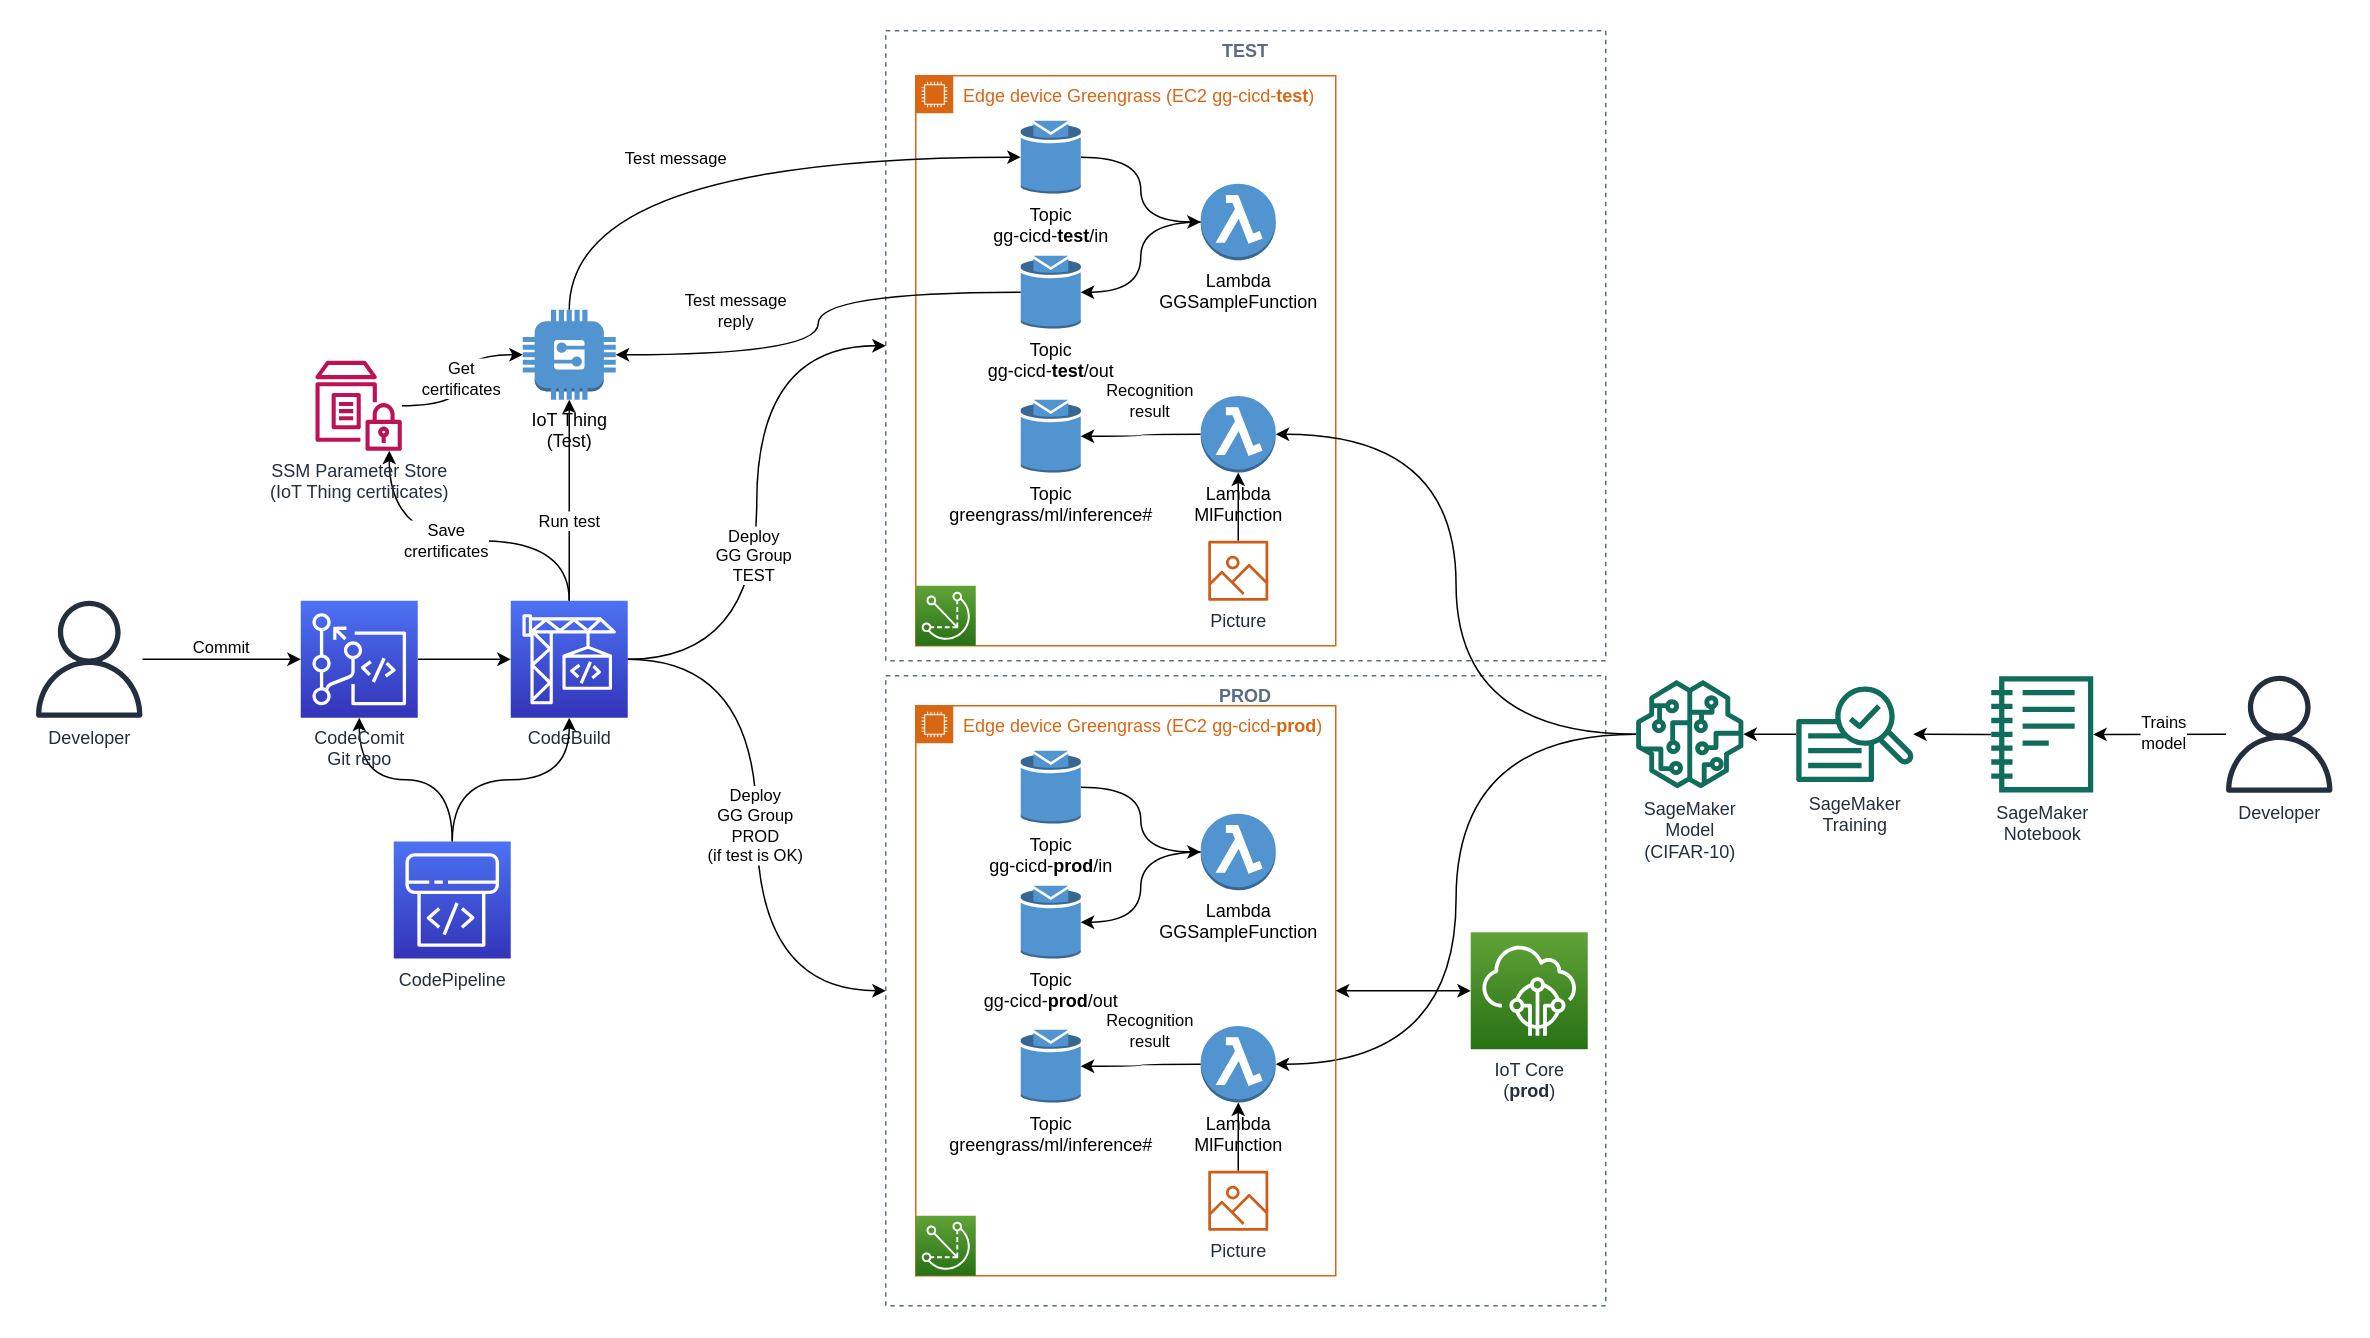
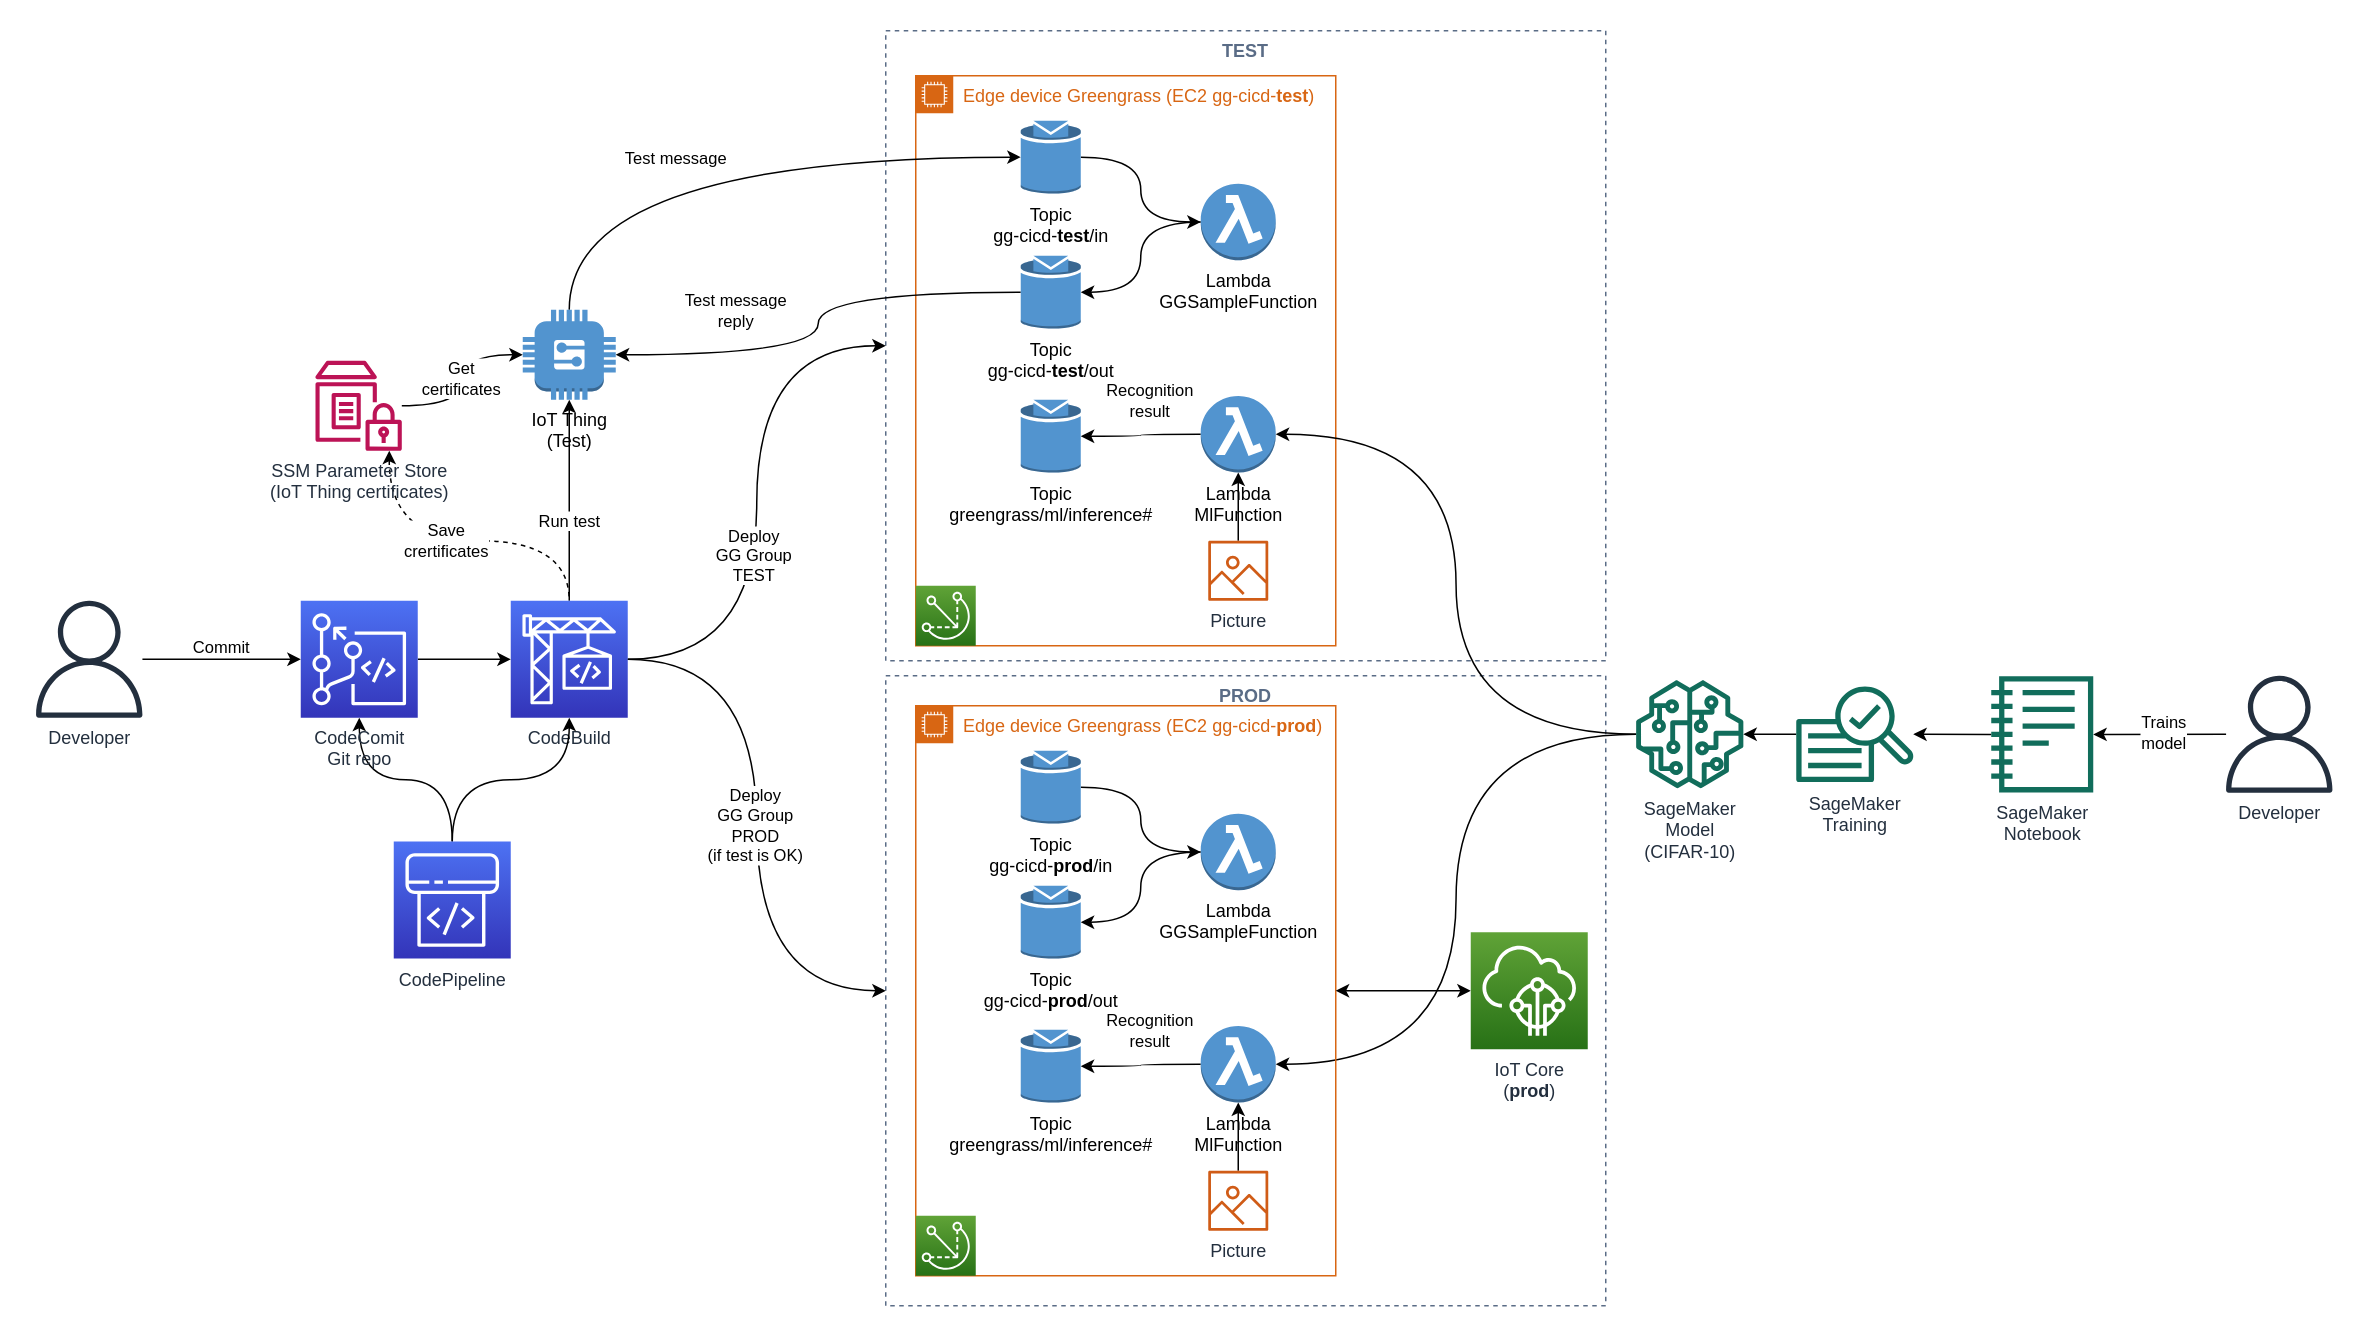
(535, 550) -> (535, 550)
